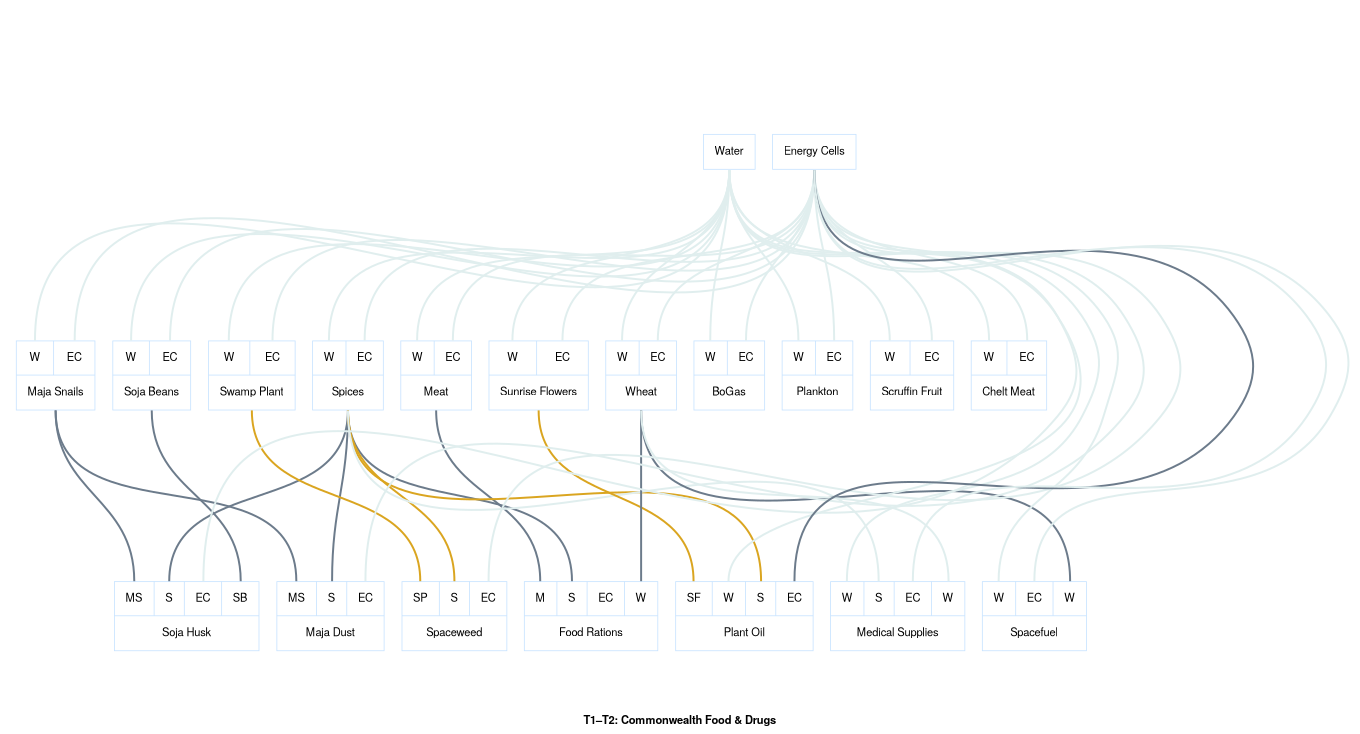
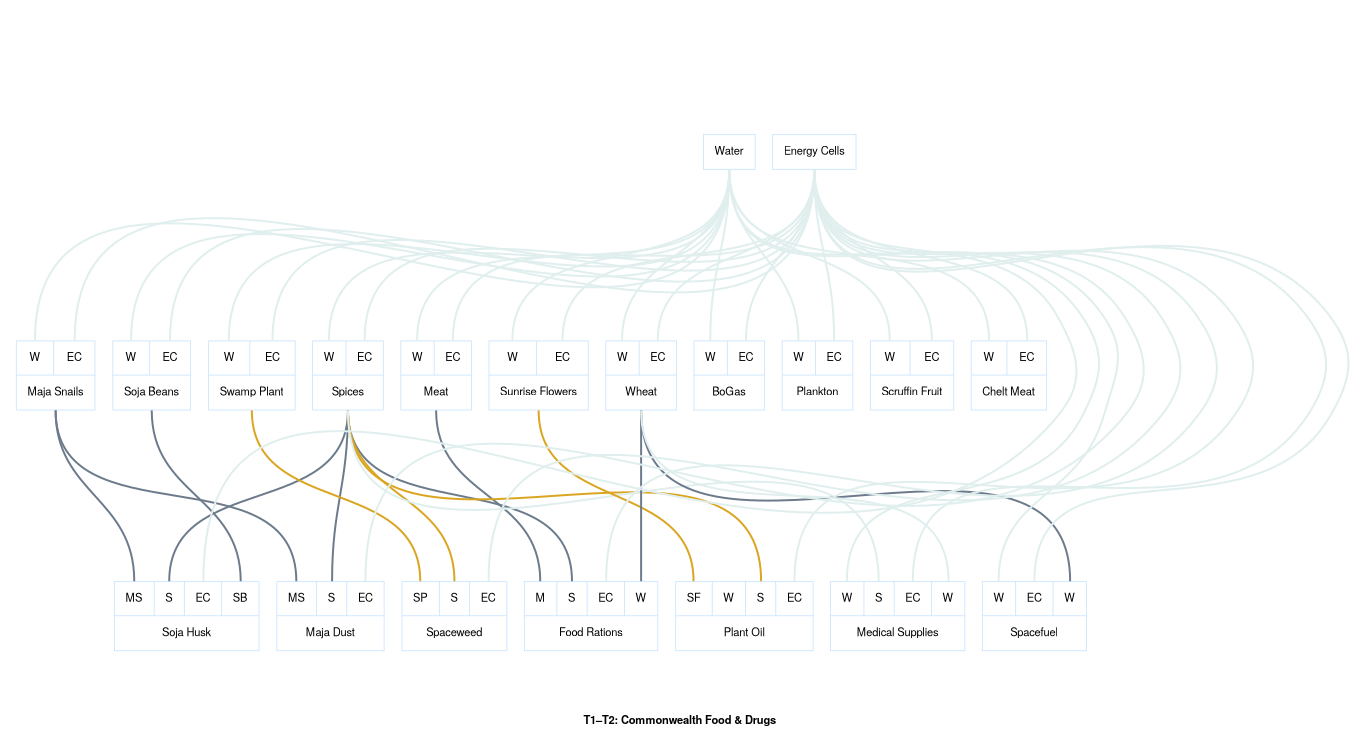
(1252, 379) -> (1252, 379)
(1061, 426) -> none
none -> (1149, 455)
